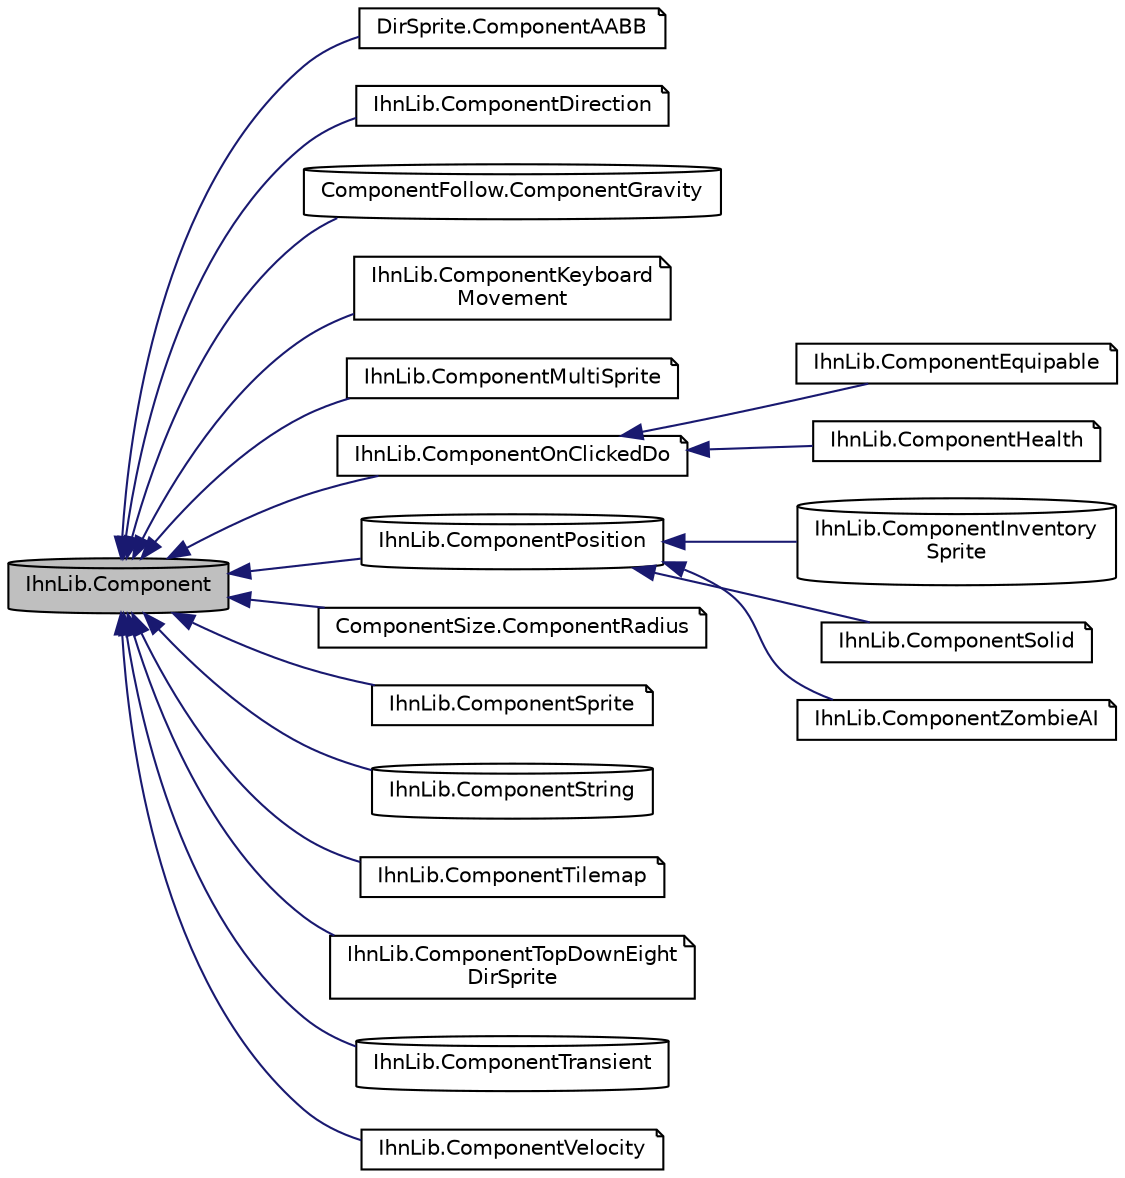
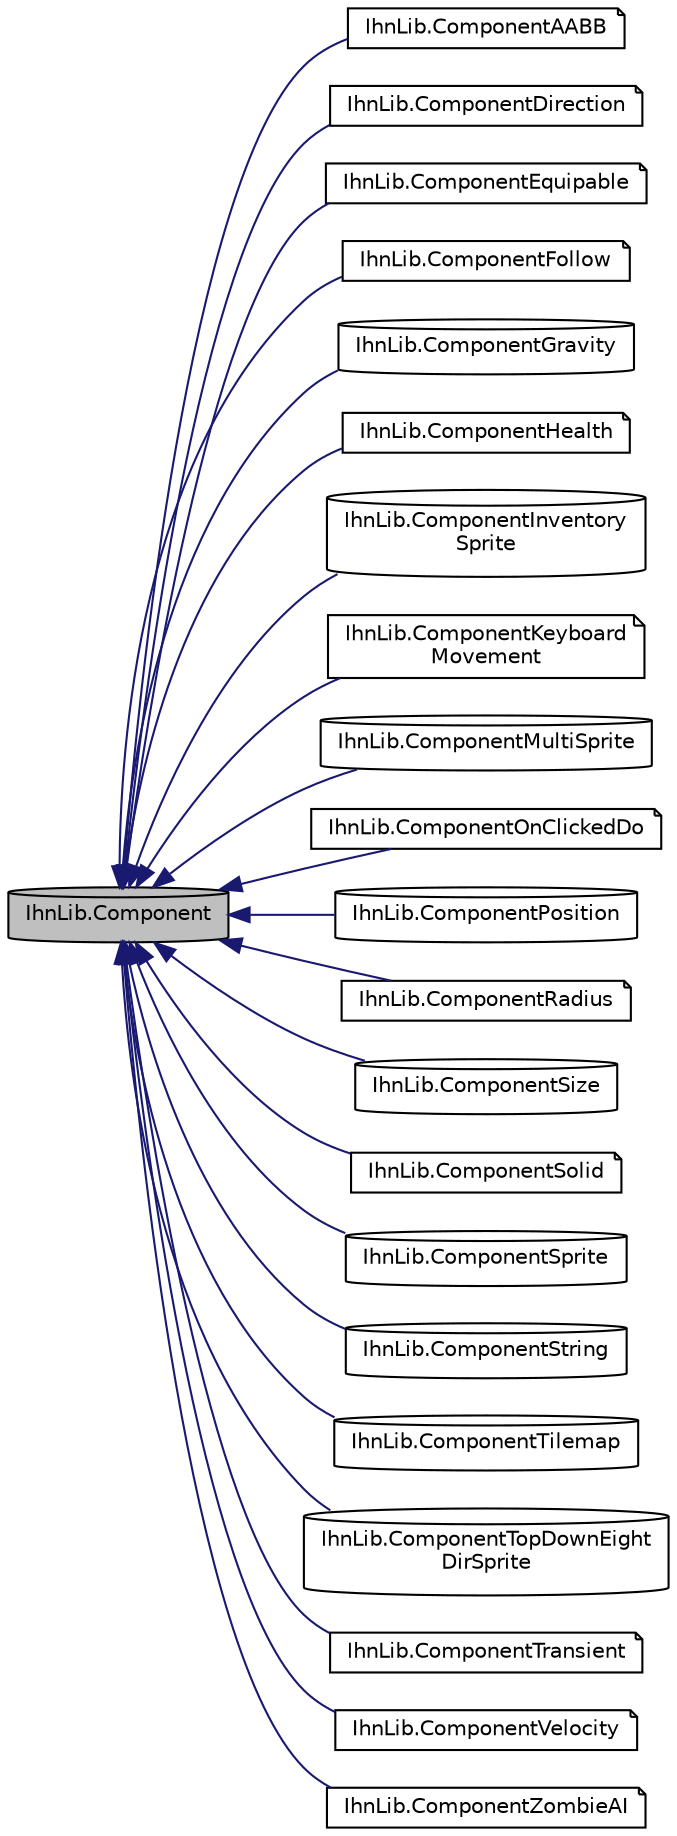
(512, 28) -> (486, 28)
(512, 192) -> (486, 347)
none -> (486, 261)
(512, 378) -> (486, 743)
(755, 409) -> (188, 519)
(761, 448) -> (190, 632)
(741, 542) -> (214, 703)
(762, 597) -> (233, 1075)
(512, 628) -> (486, 1001)
(759, 635) -> (178, 1393)
(512, 705) -> (486, 1259)
(512, 877) -> (486, 1443)
(512, 967) -> (486, 1552)
(512, 1064) -> (486, 1653)
none -> (486, 1087)
